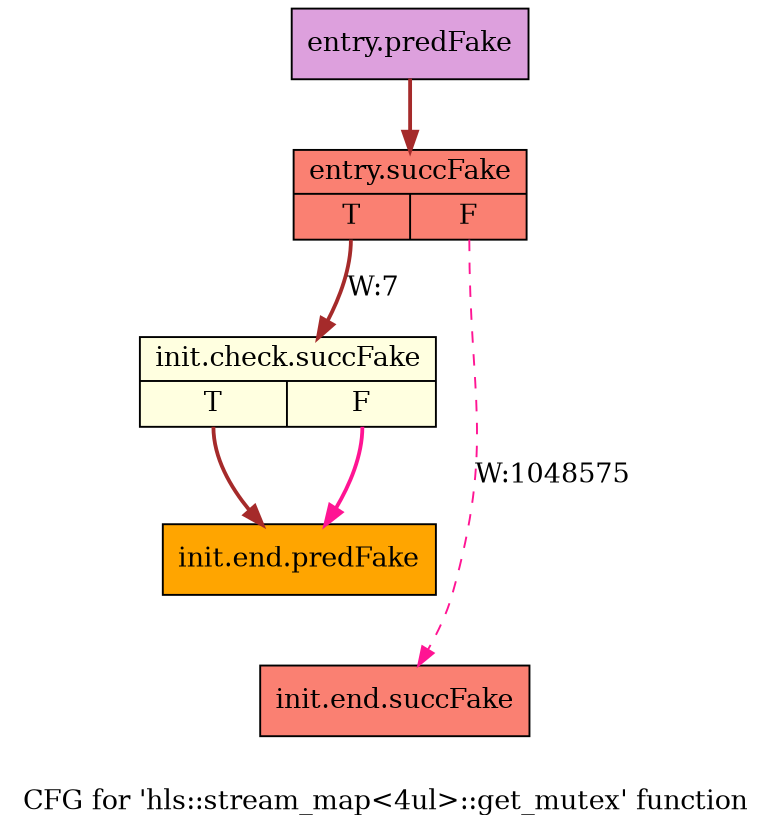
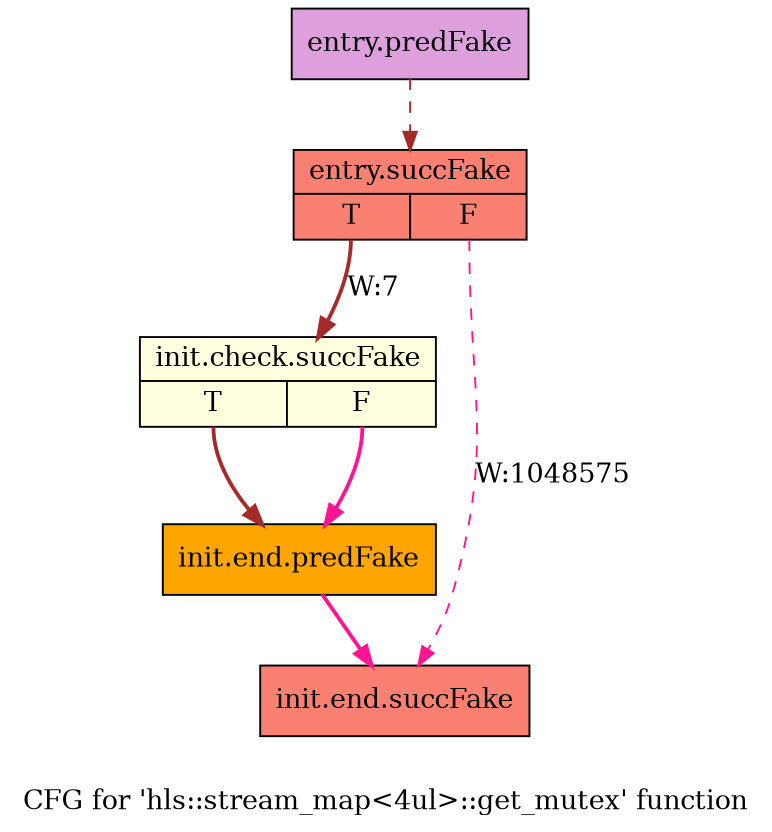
(410, 105) -> (410, 105)
none -> (341, 622)
